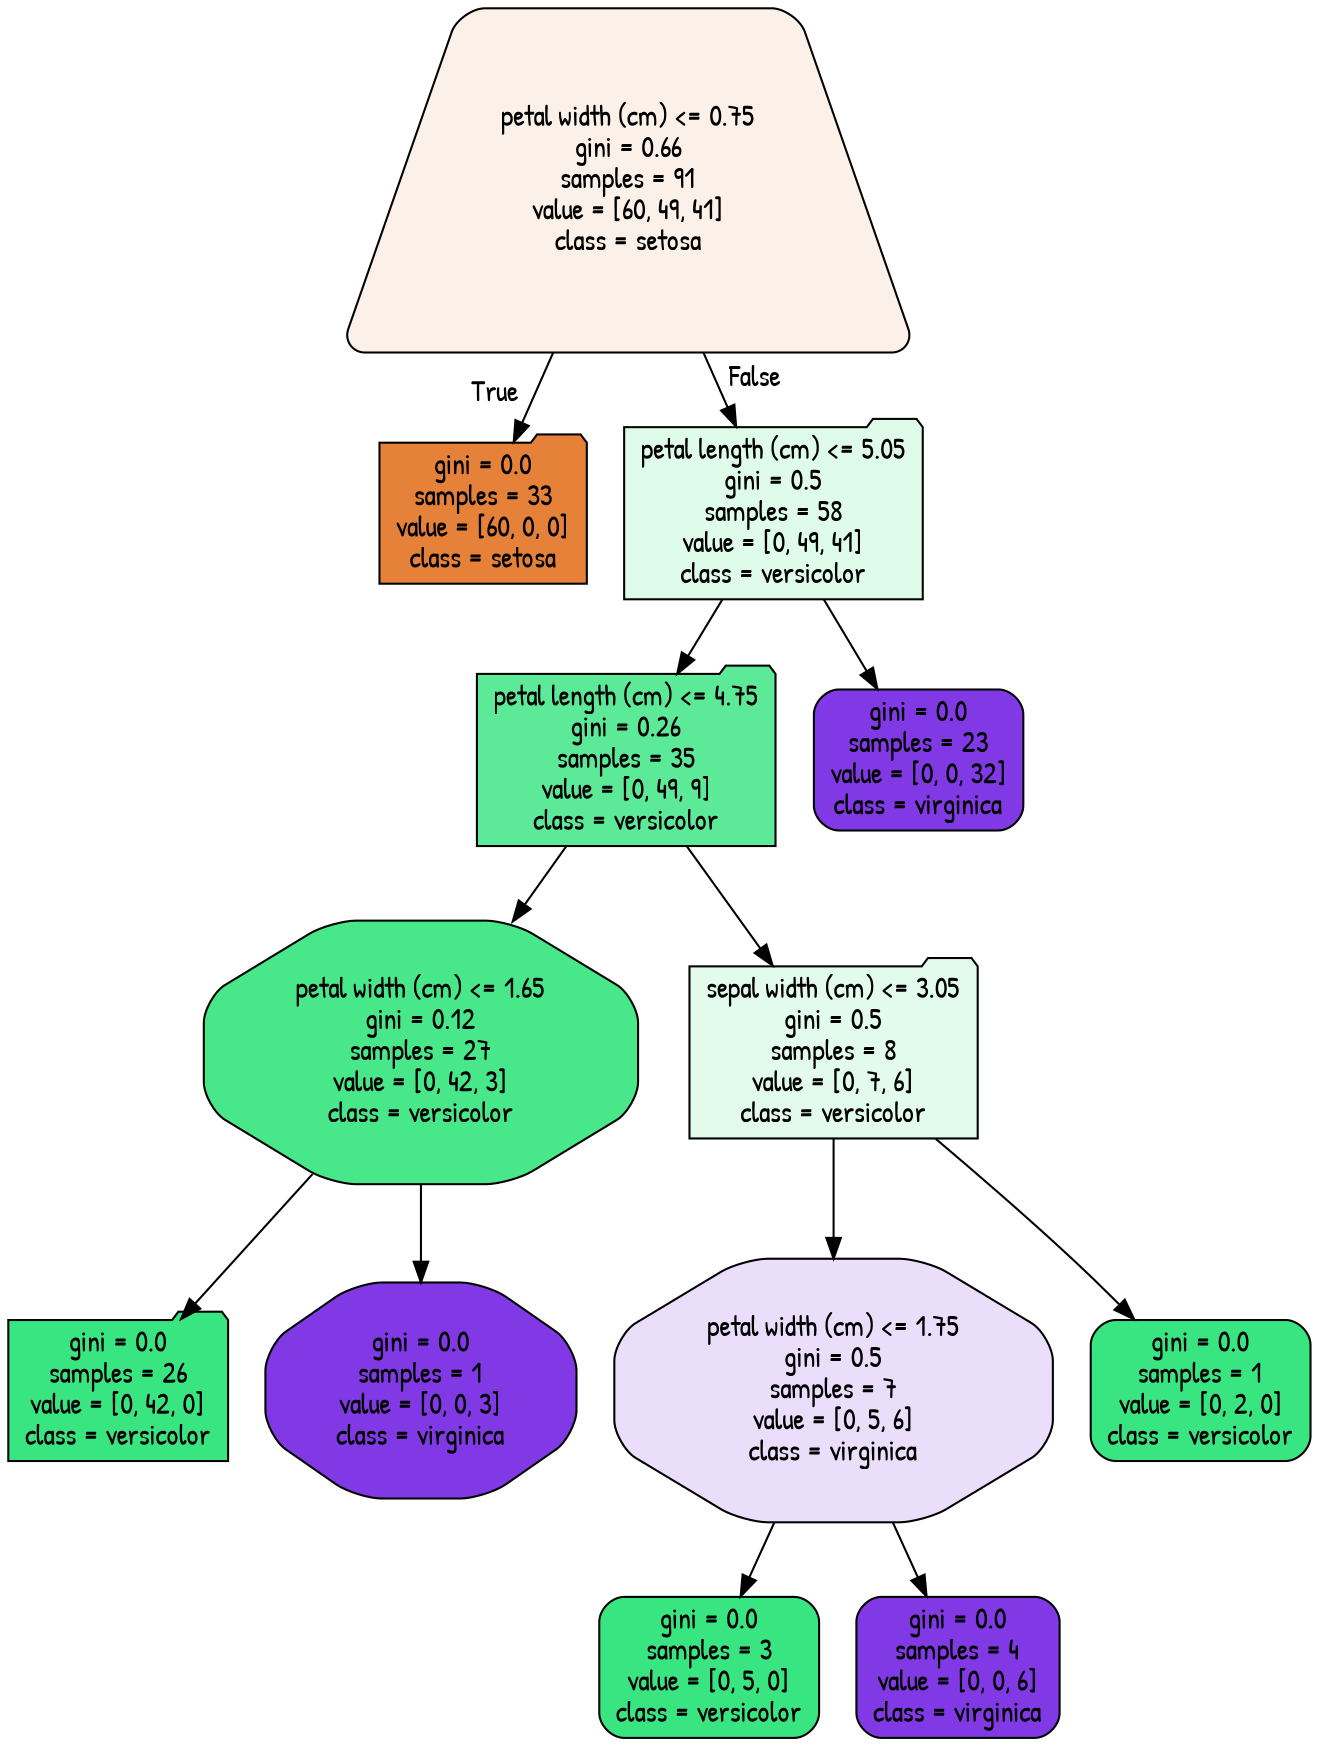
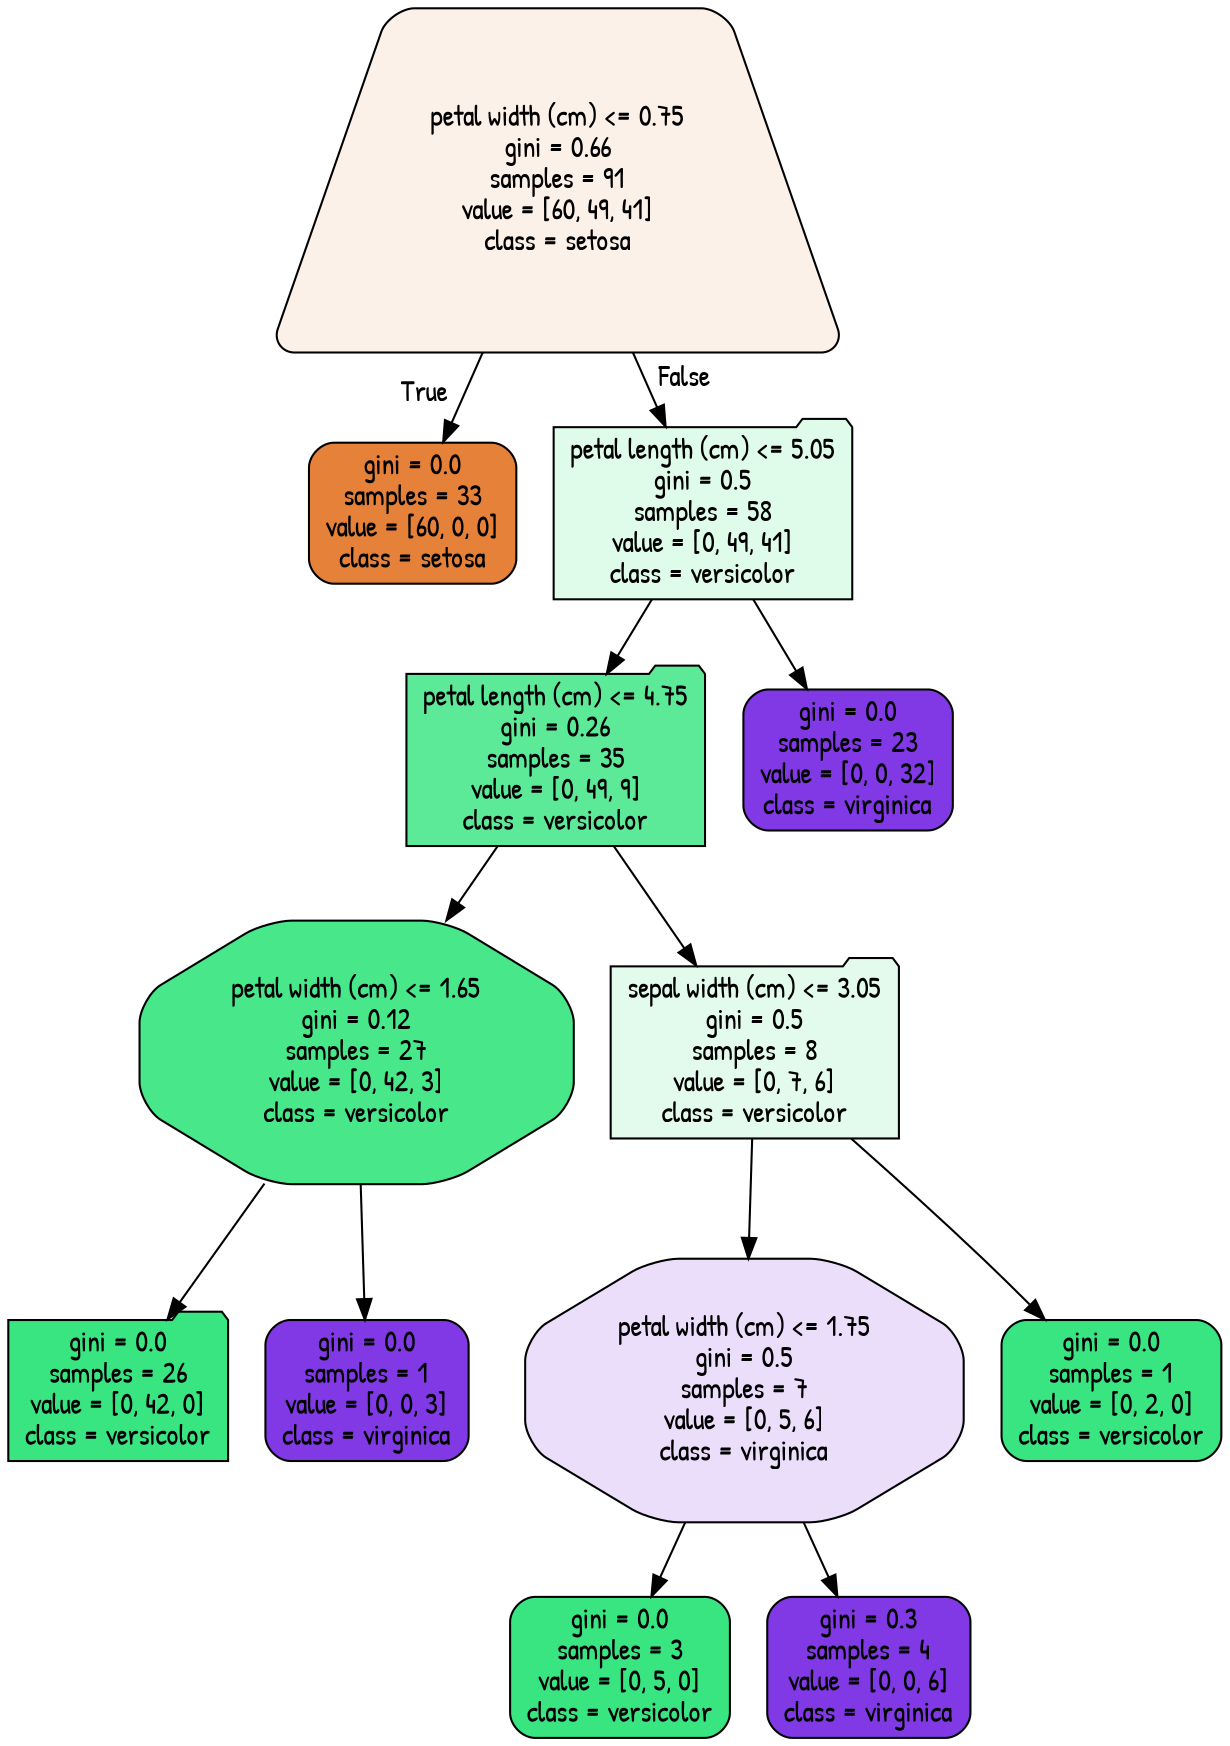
(483, 513) -> (413, 513)
(421, 1391) -> (367, 1391)
(958, 1667) -> (869, 1667)
